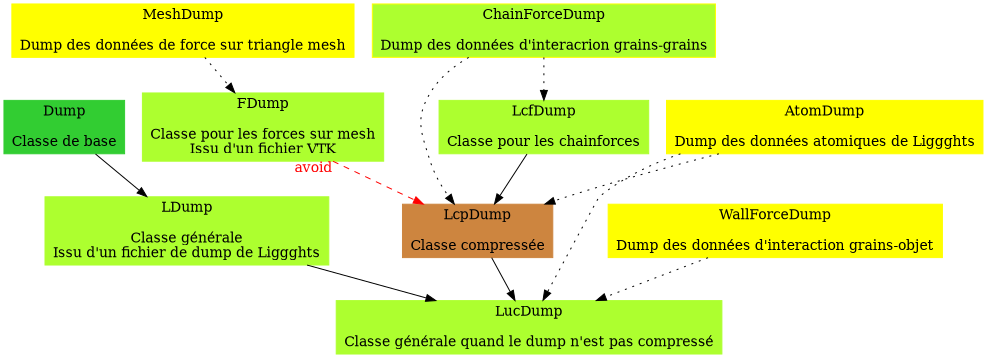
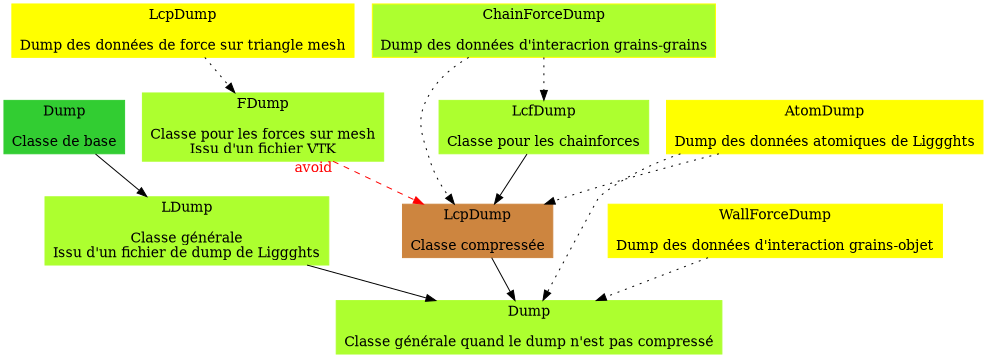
(183, 31) -> (183, 31)
(529, 327) -> (529, 327)
